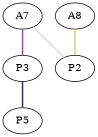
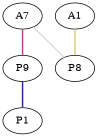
(75, 16) -> (75, 16)
(23, 68) -> (23, 68)
(75, 68) -> (75, 68)
(23, 121) -> (23, 121)
